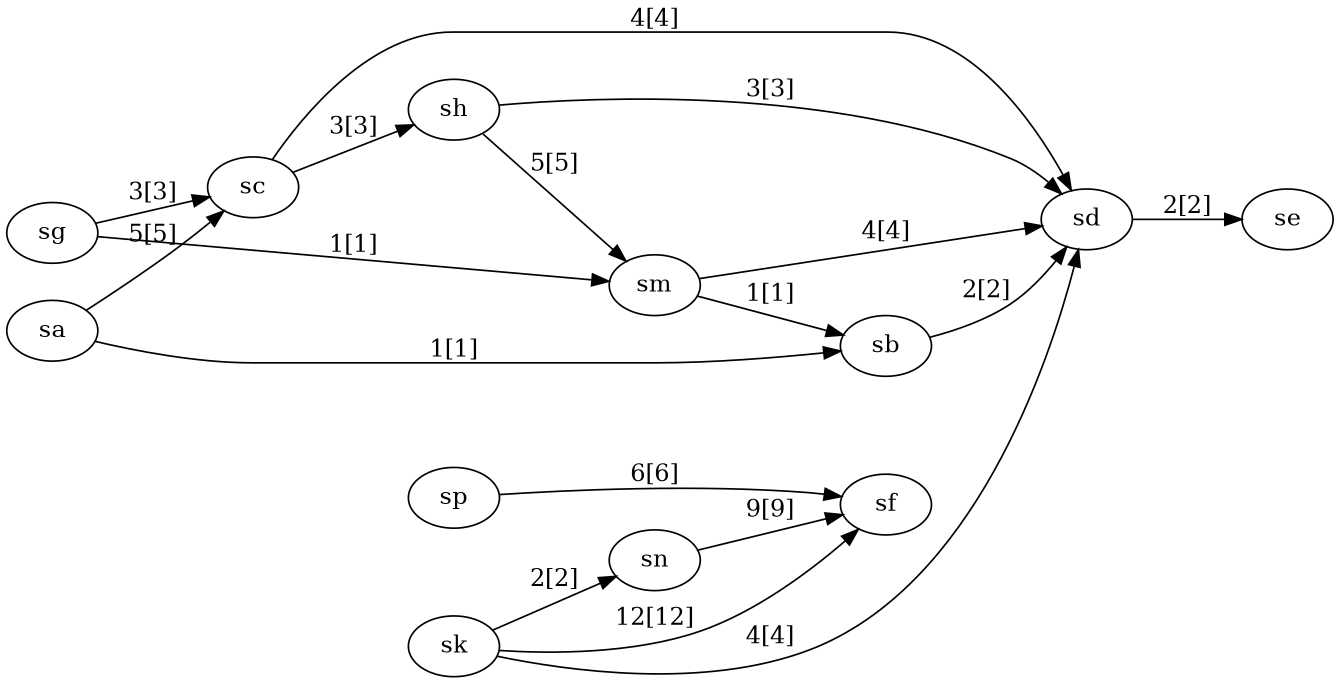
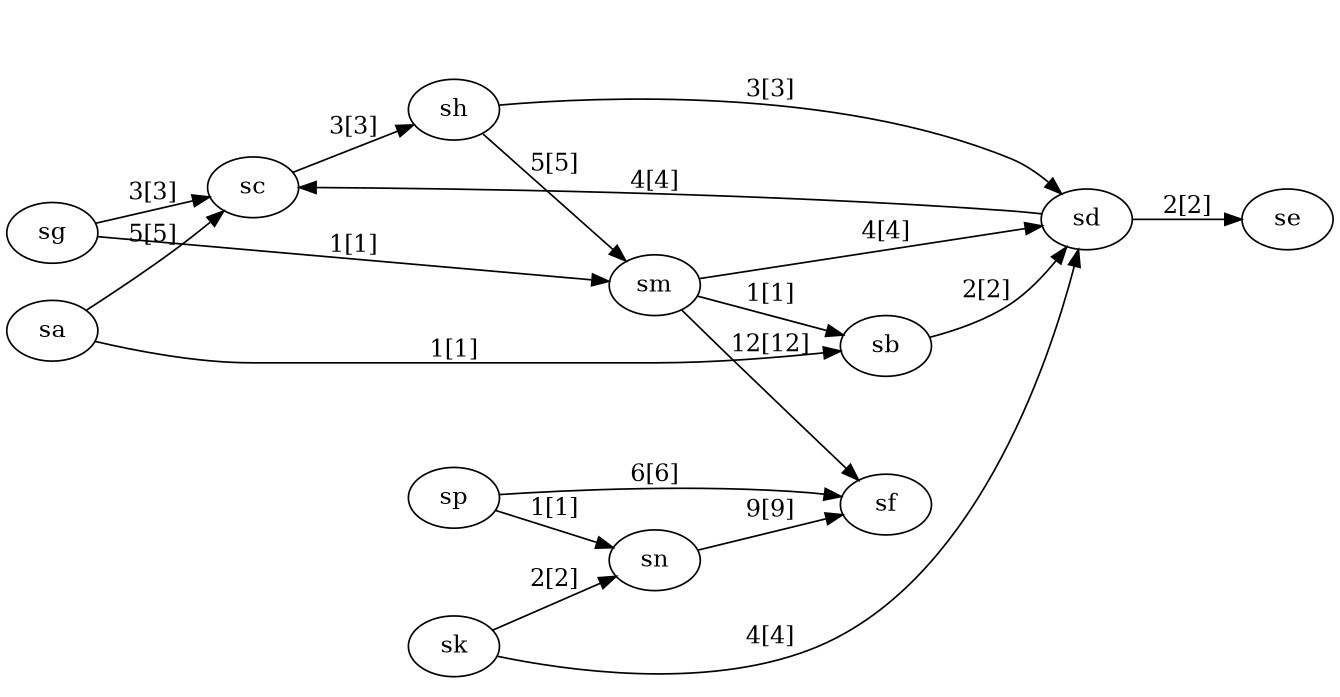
(674, 32) -> (679, 195)
none -> (546, 526)
(685, 636) -> (764, 390)
